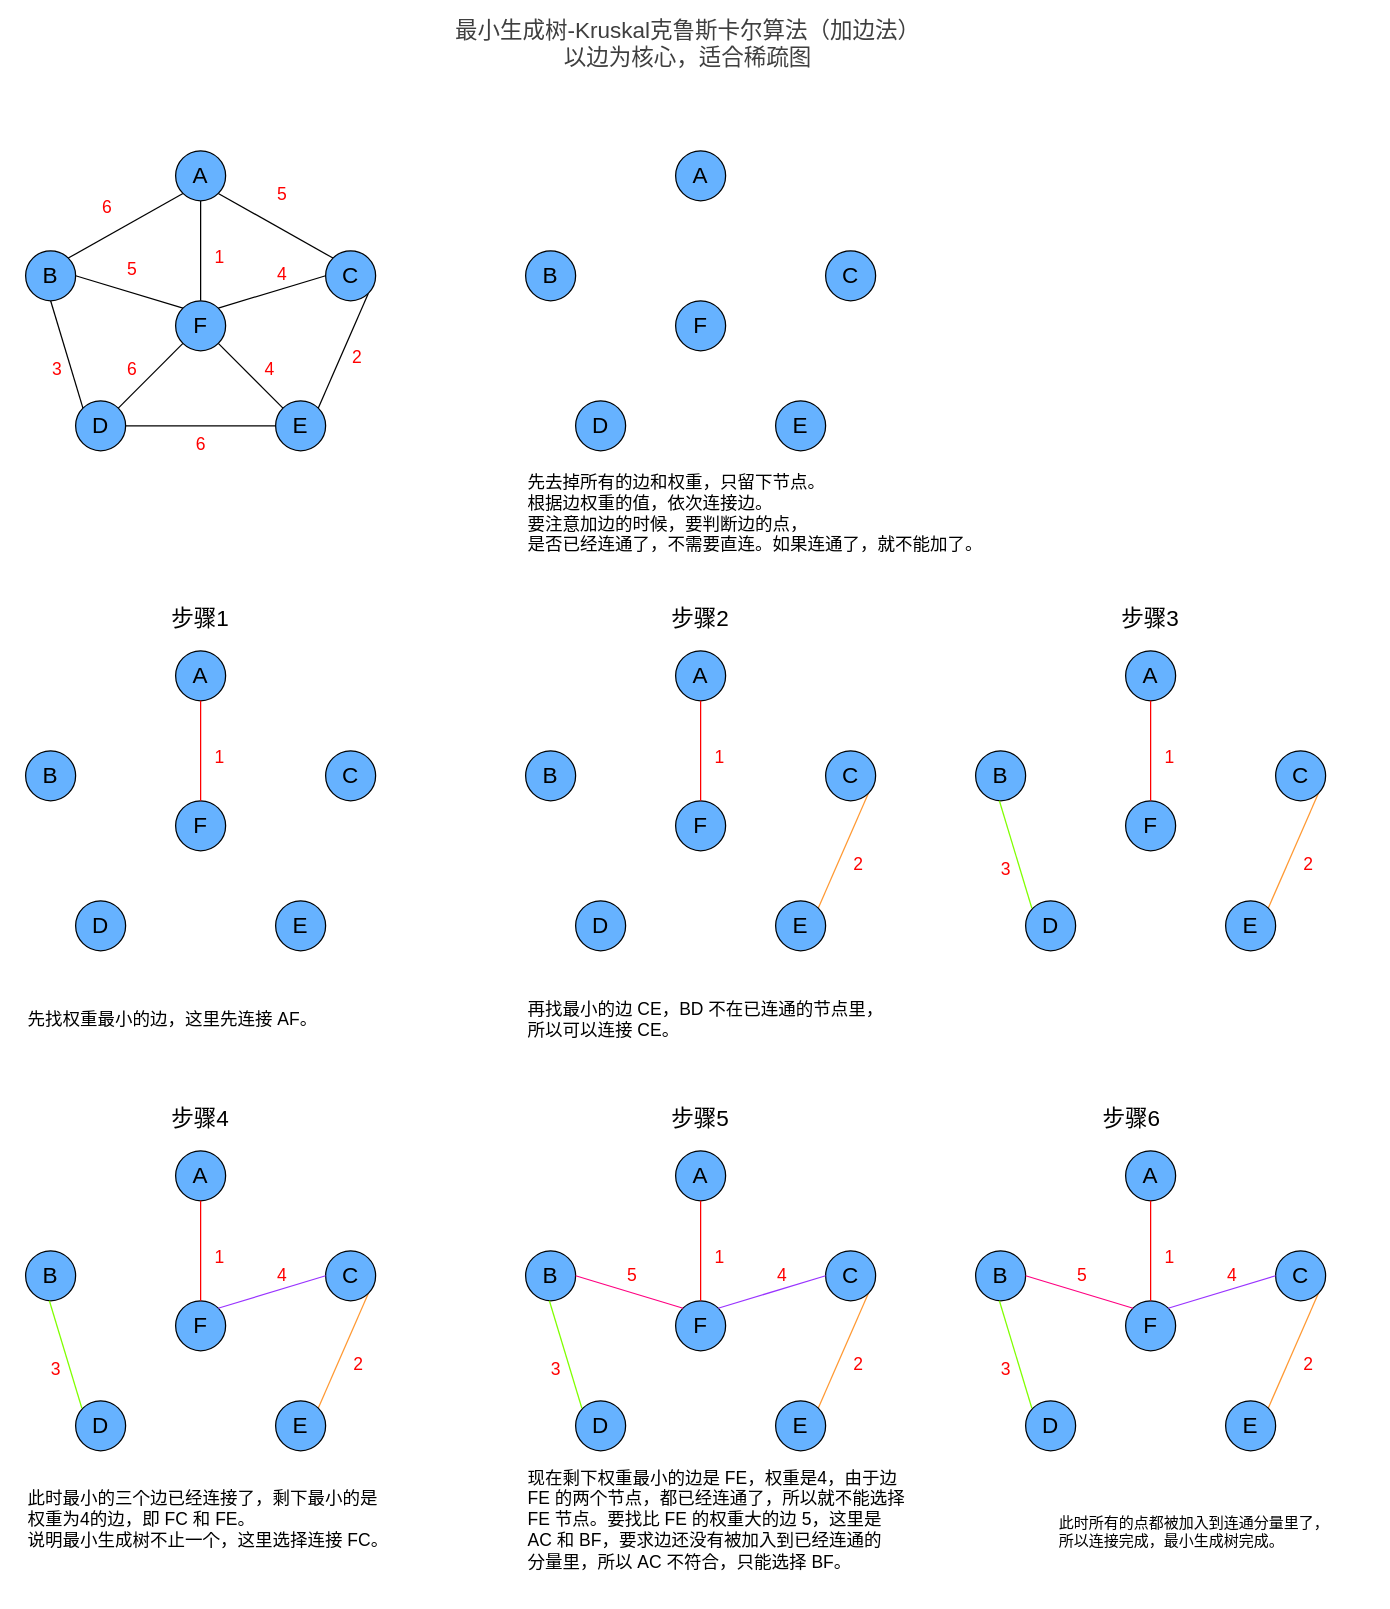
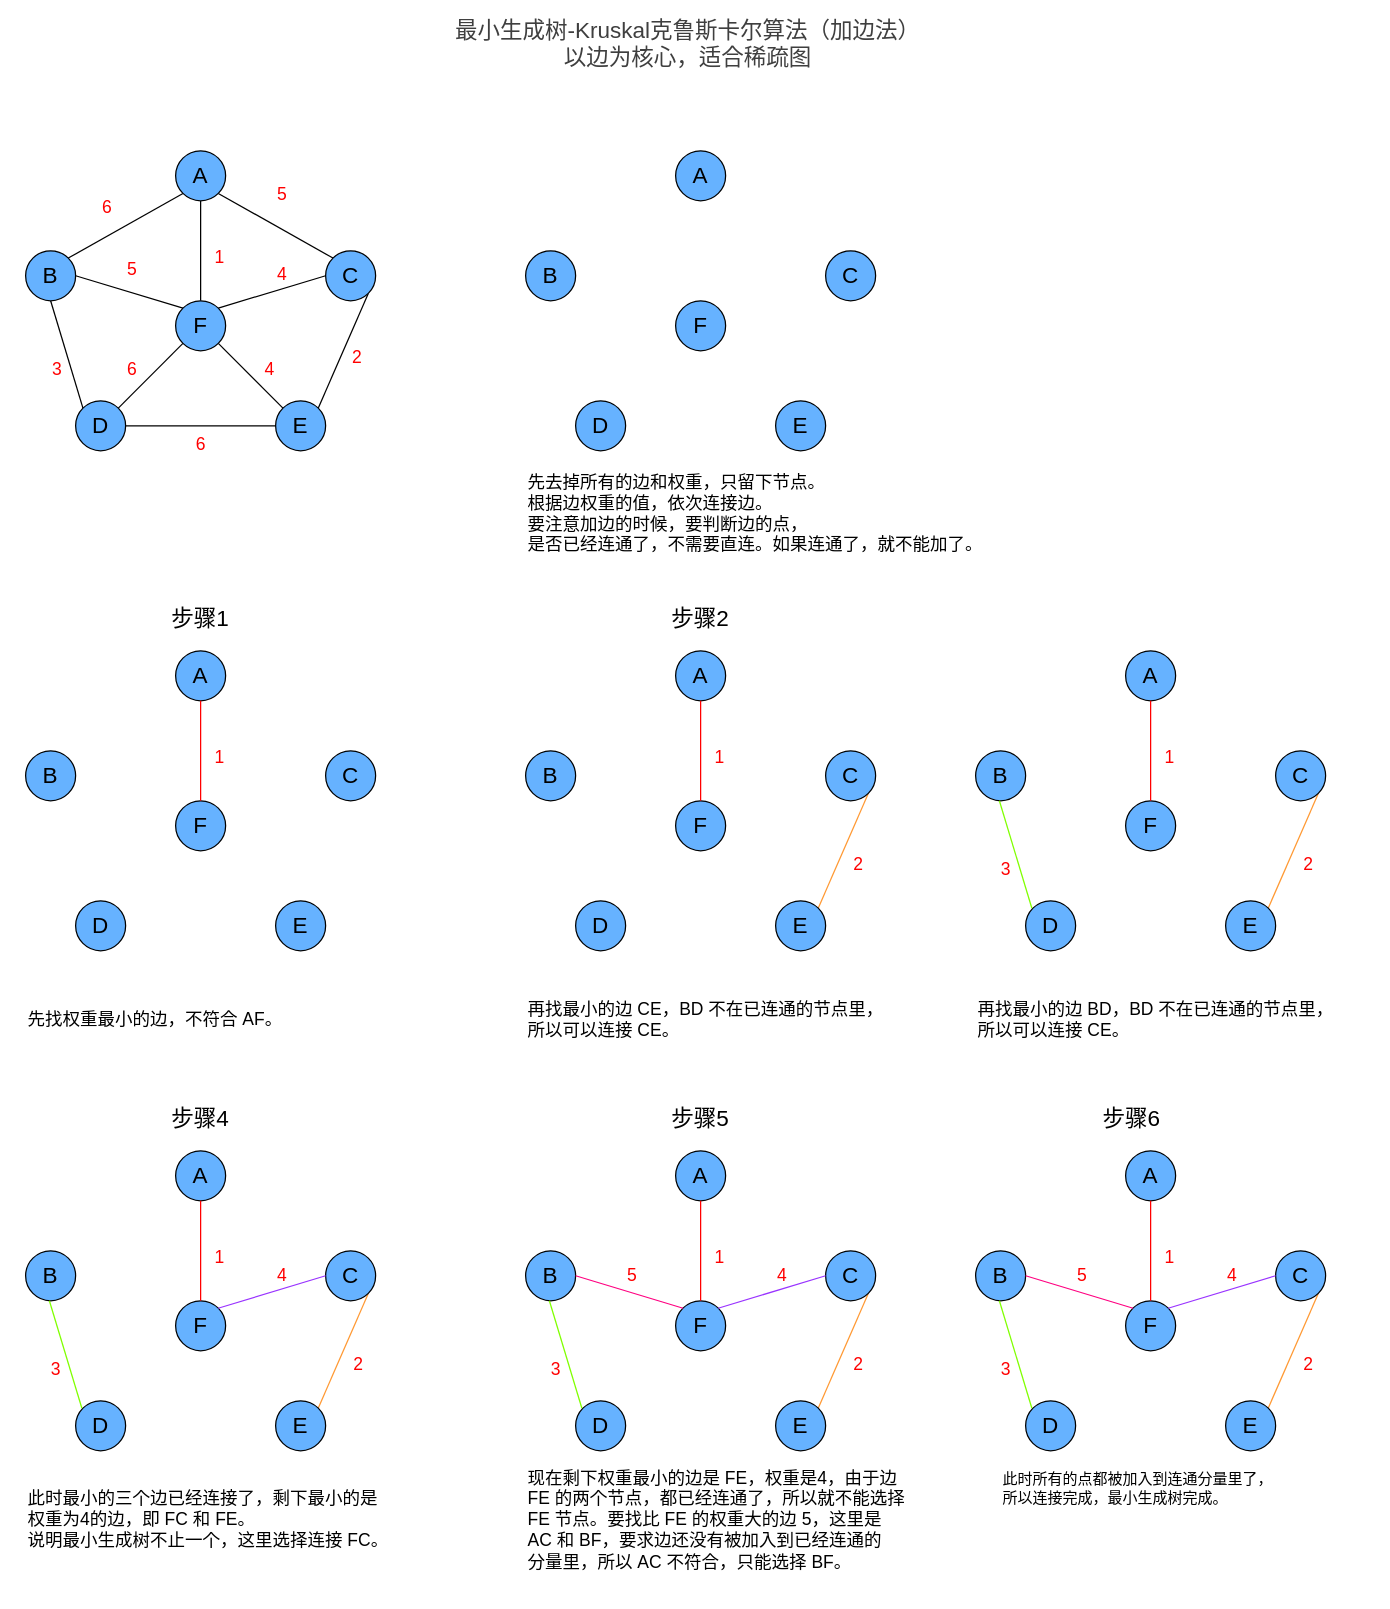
(1151, 619) -> none
(172, 1019) -> (154, 1019)
none -> (1169, 1019)
(1207, 1532) -> (1151, 1488)
